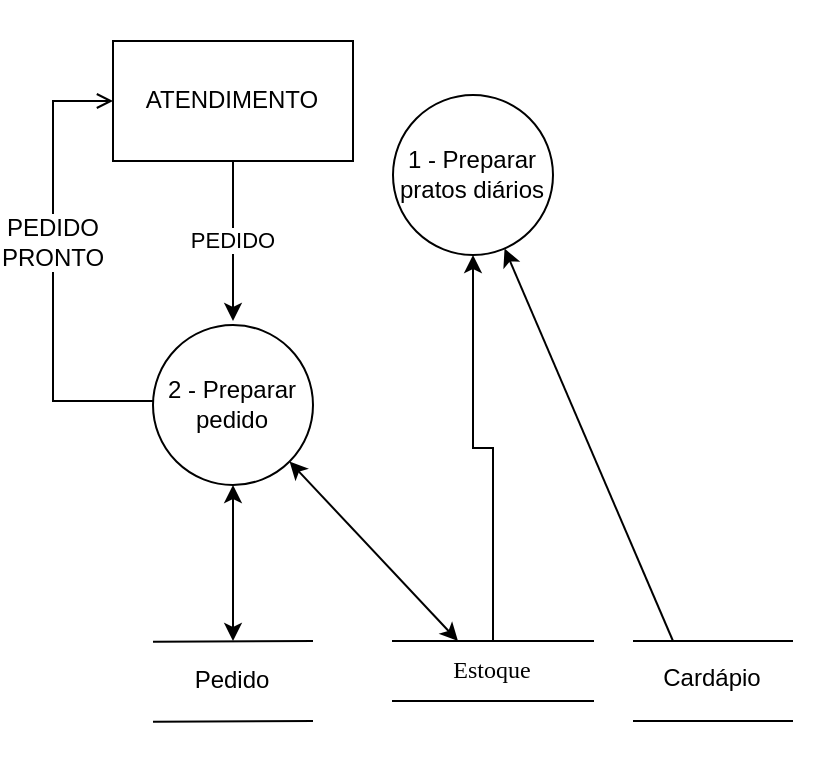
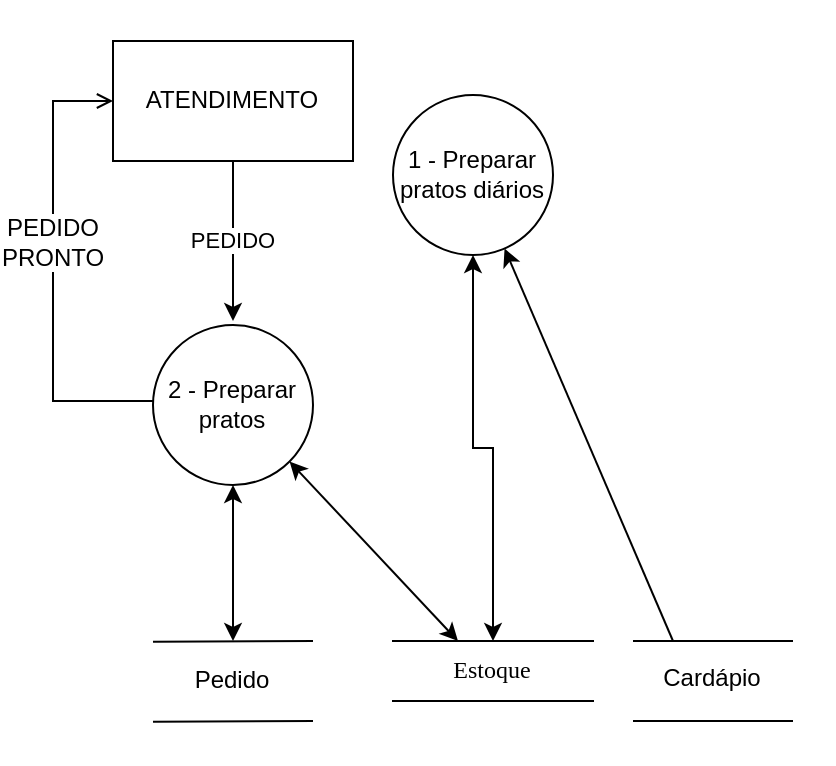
(233, 405) -> (233, 405)
(493, 631) -> (493, 626)
